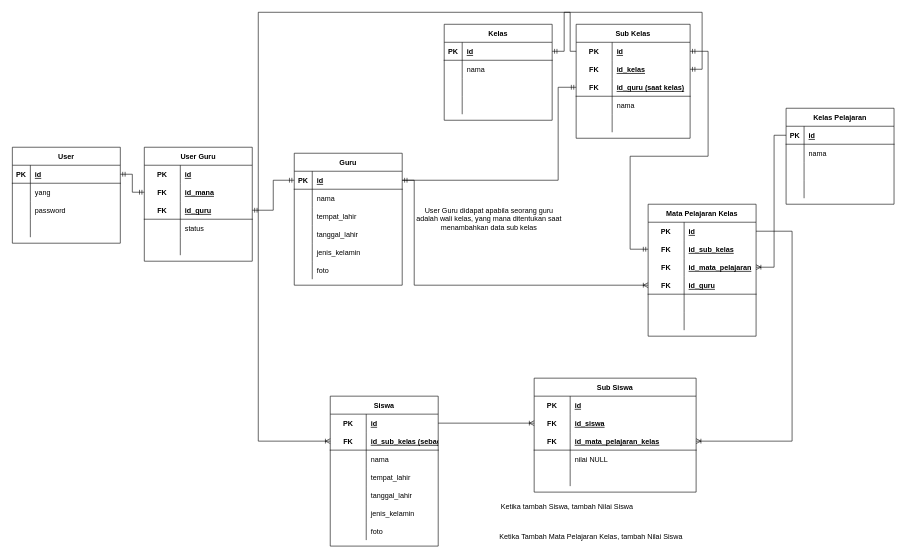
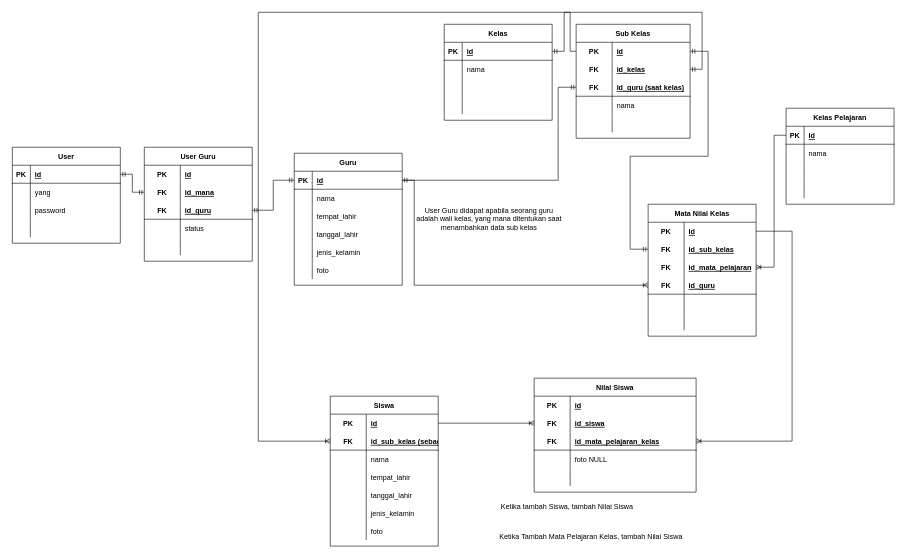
(702, 214) -> (702, 214)
(615, 388) -> (615, 388)
(591, 460) -> (592, 460)
